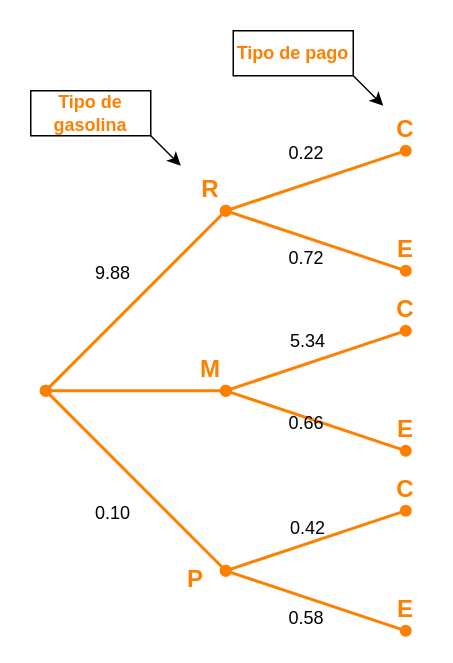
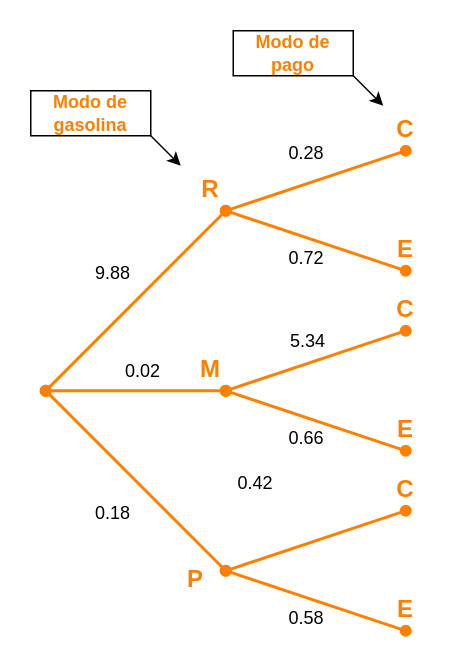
(293, 53) -> (293, 53)
(91, 113) -> (91, 113)
(307, 151) -> (307, 151)
none -> (143, 368)
(307, 421) -> (307, 436)
(113, 511) -> (113, 511)
(308, 526) -> (256, 481)
